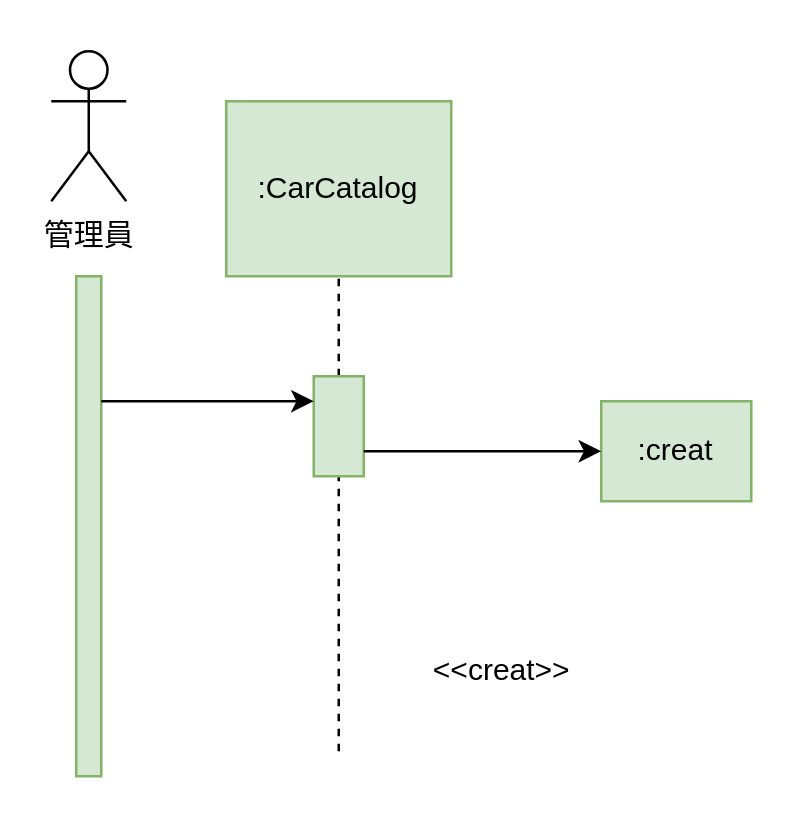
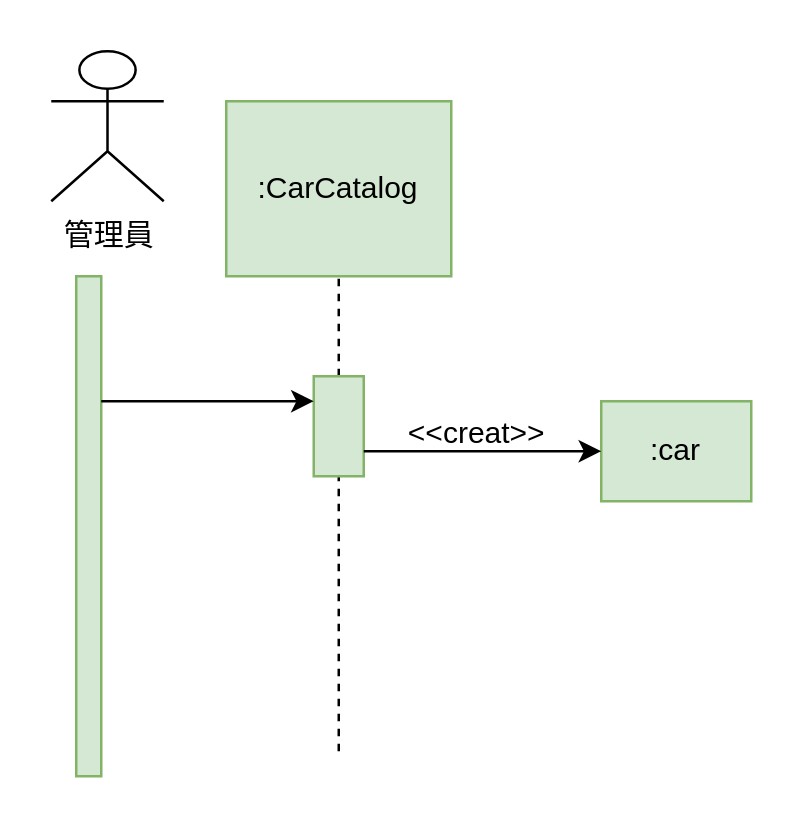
(89, 126) -> (108, 126)
(676, 451) -> (676, 451)
(501, 671) -> (476, 434)
